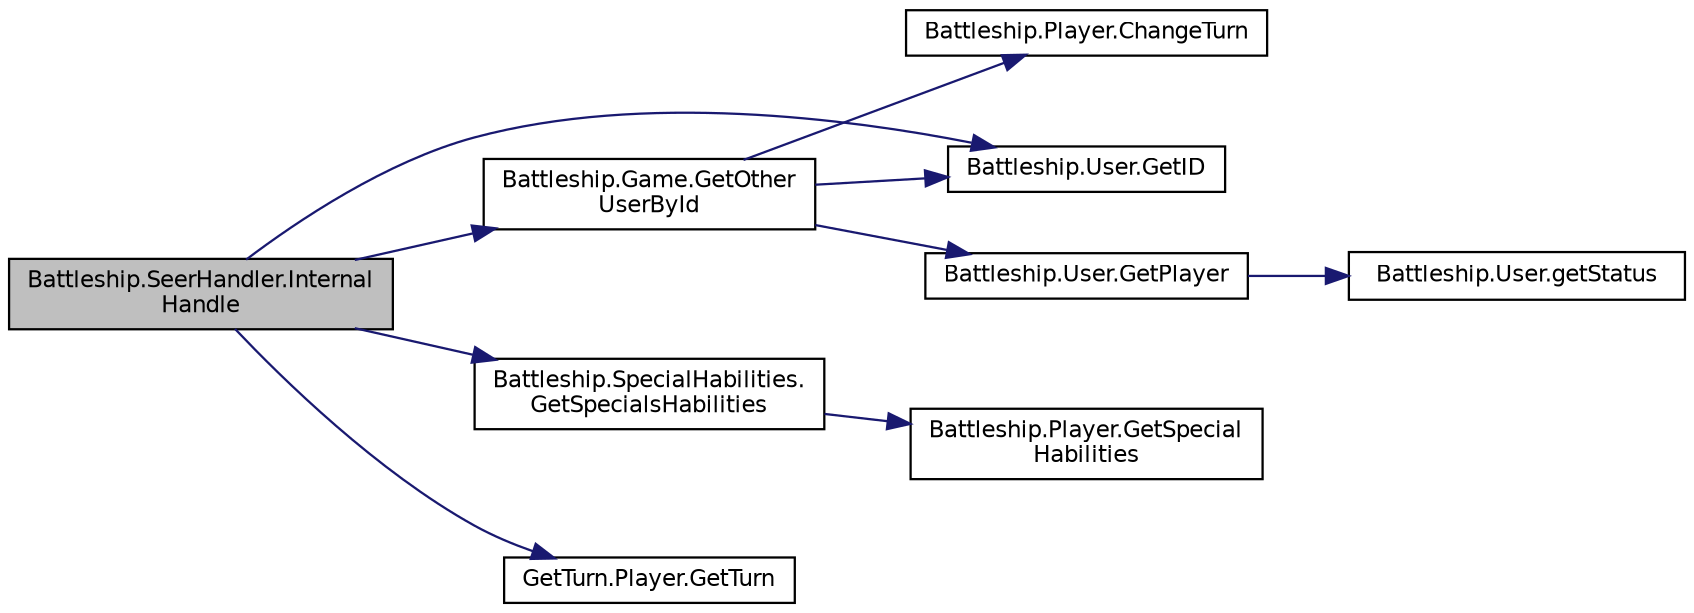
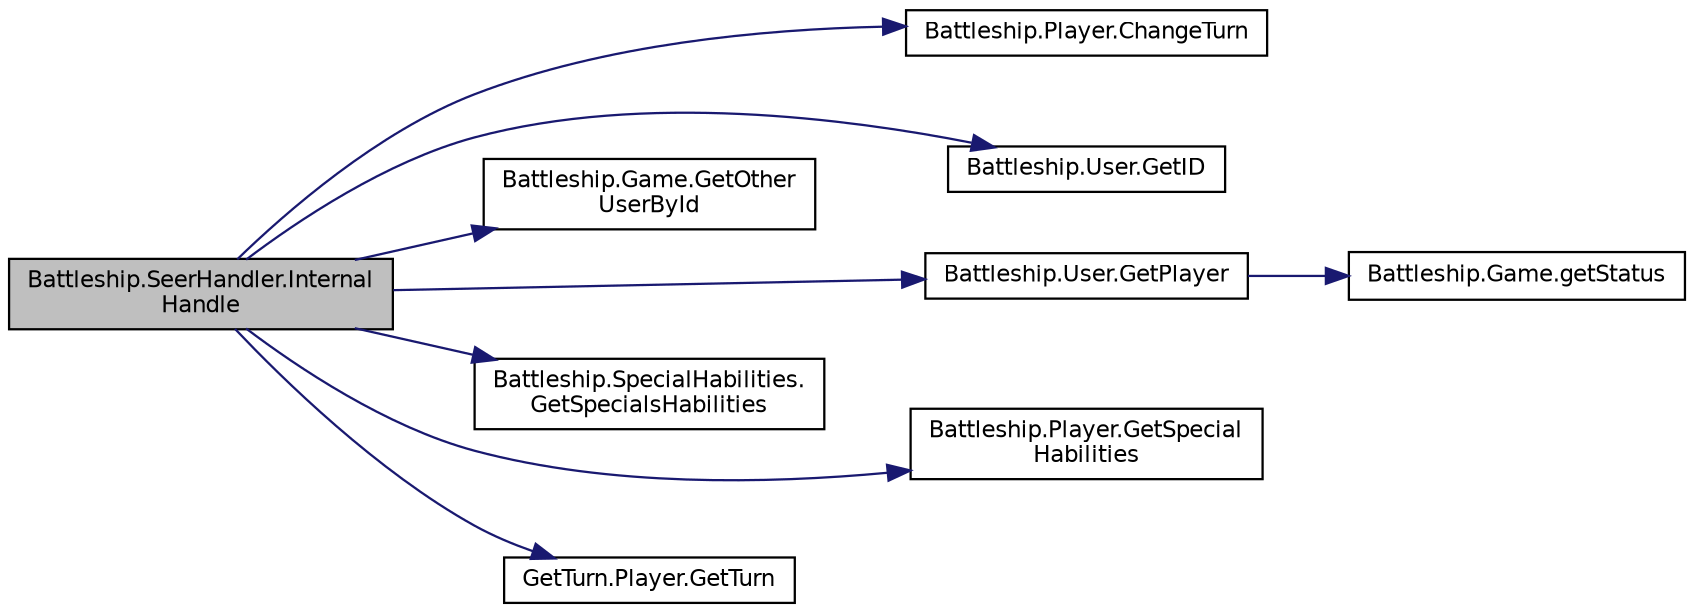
(874, 111) -> (534, 75)
(870, 182) -> none
(881, 238) -> (647, 285)
(1517, 276) -> (1517, 276)
(856, 418) -> (550, 466)
